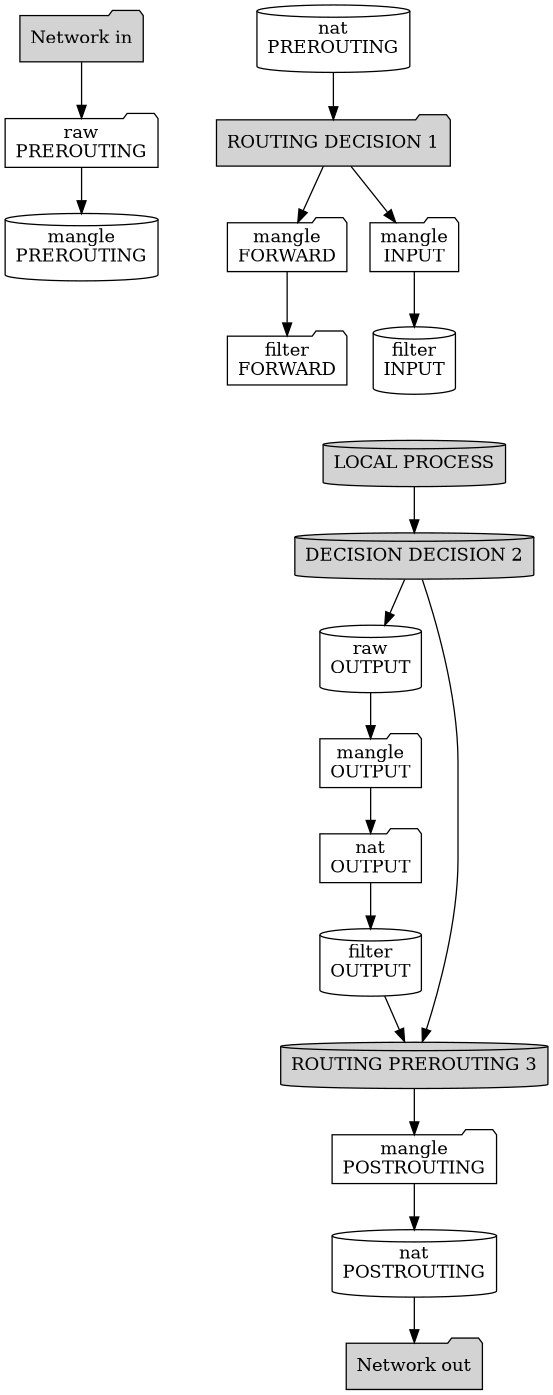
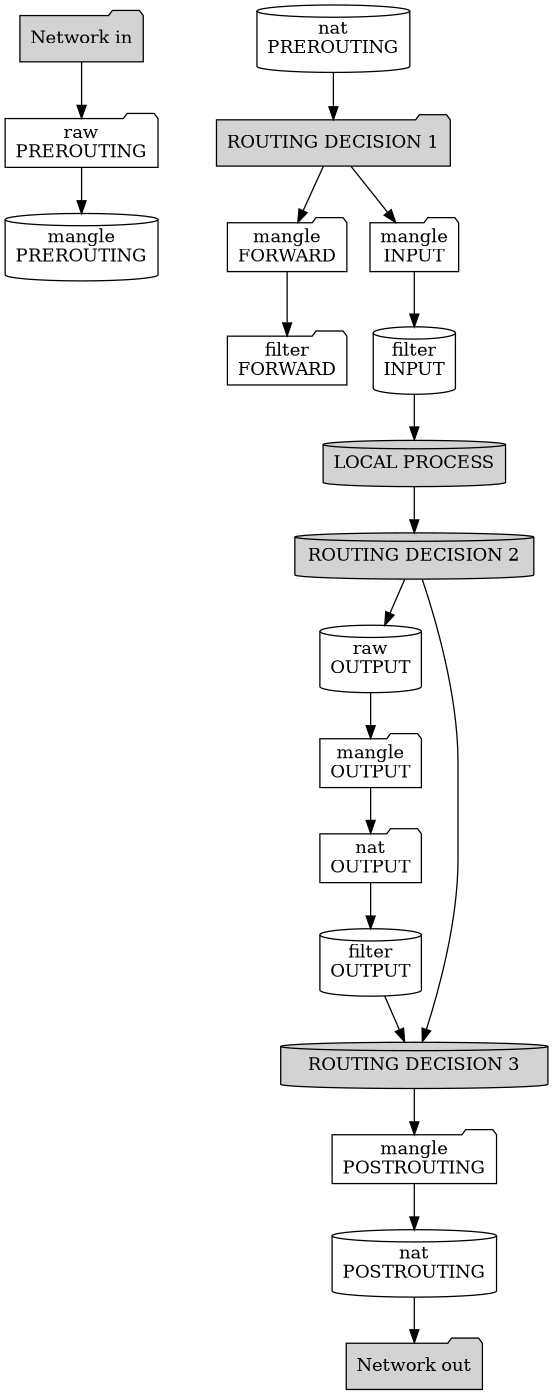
none -> (414, 410)
(414, 556) -> (414, 556)
(414, 1065) -> (414, 1065)
